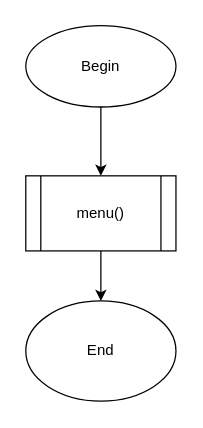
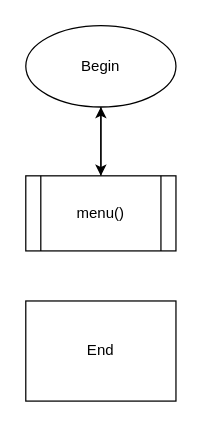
(101, 272) -> (101, 172)
(101, 351) -> (101, 351)
